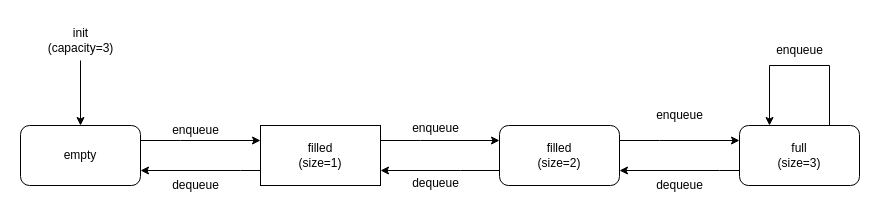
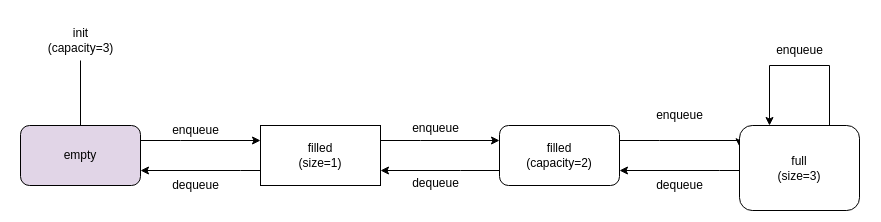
(81, 117) -> (81, 120)
(81, 156) -> (81, 156)
(560, 156) -> (560, 156)
(800, 156) -> (800, 168)
